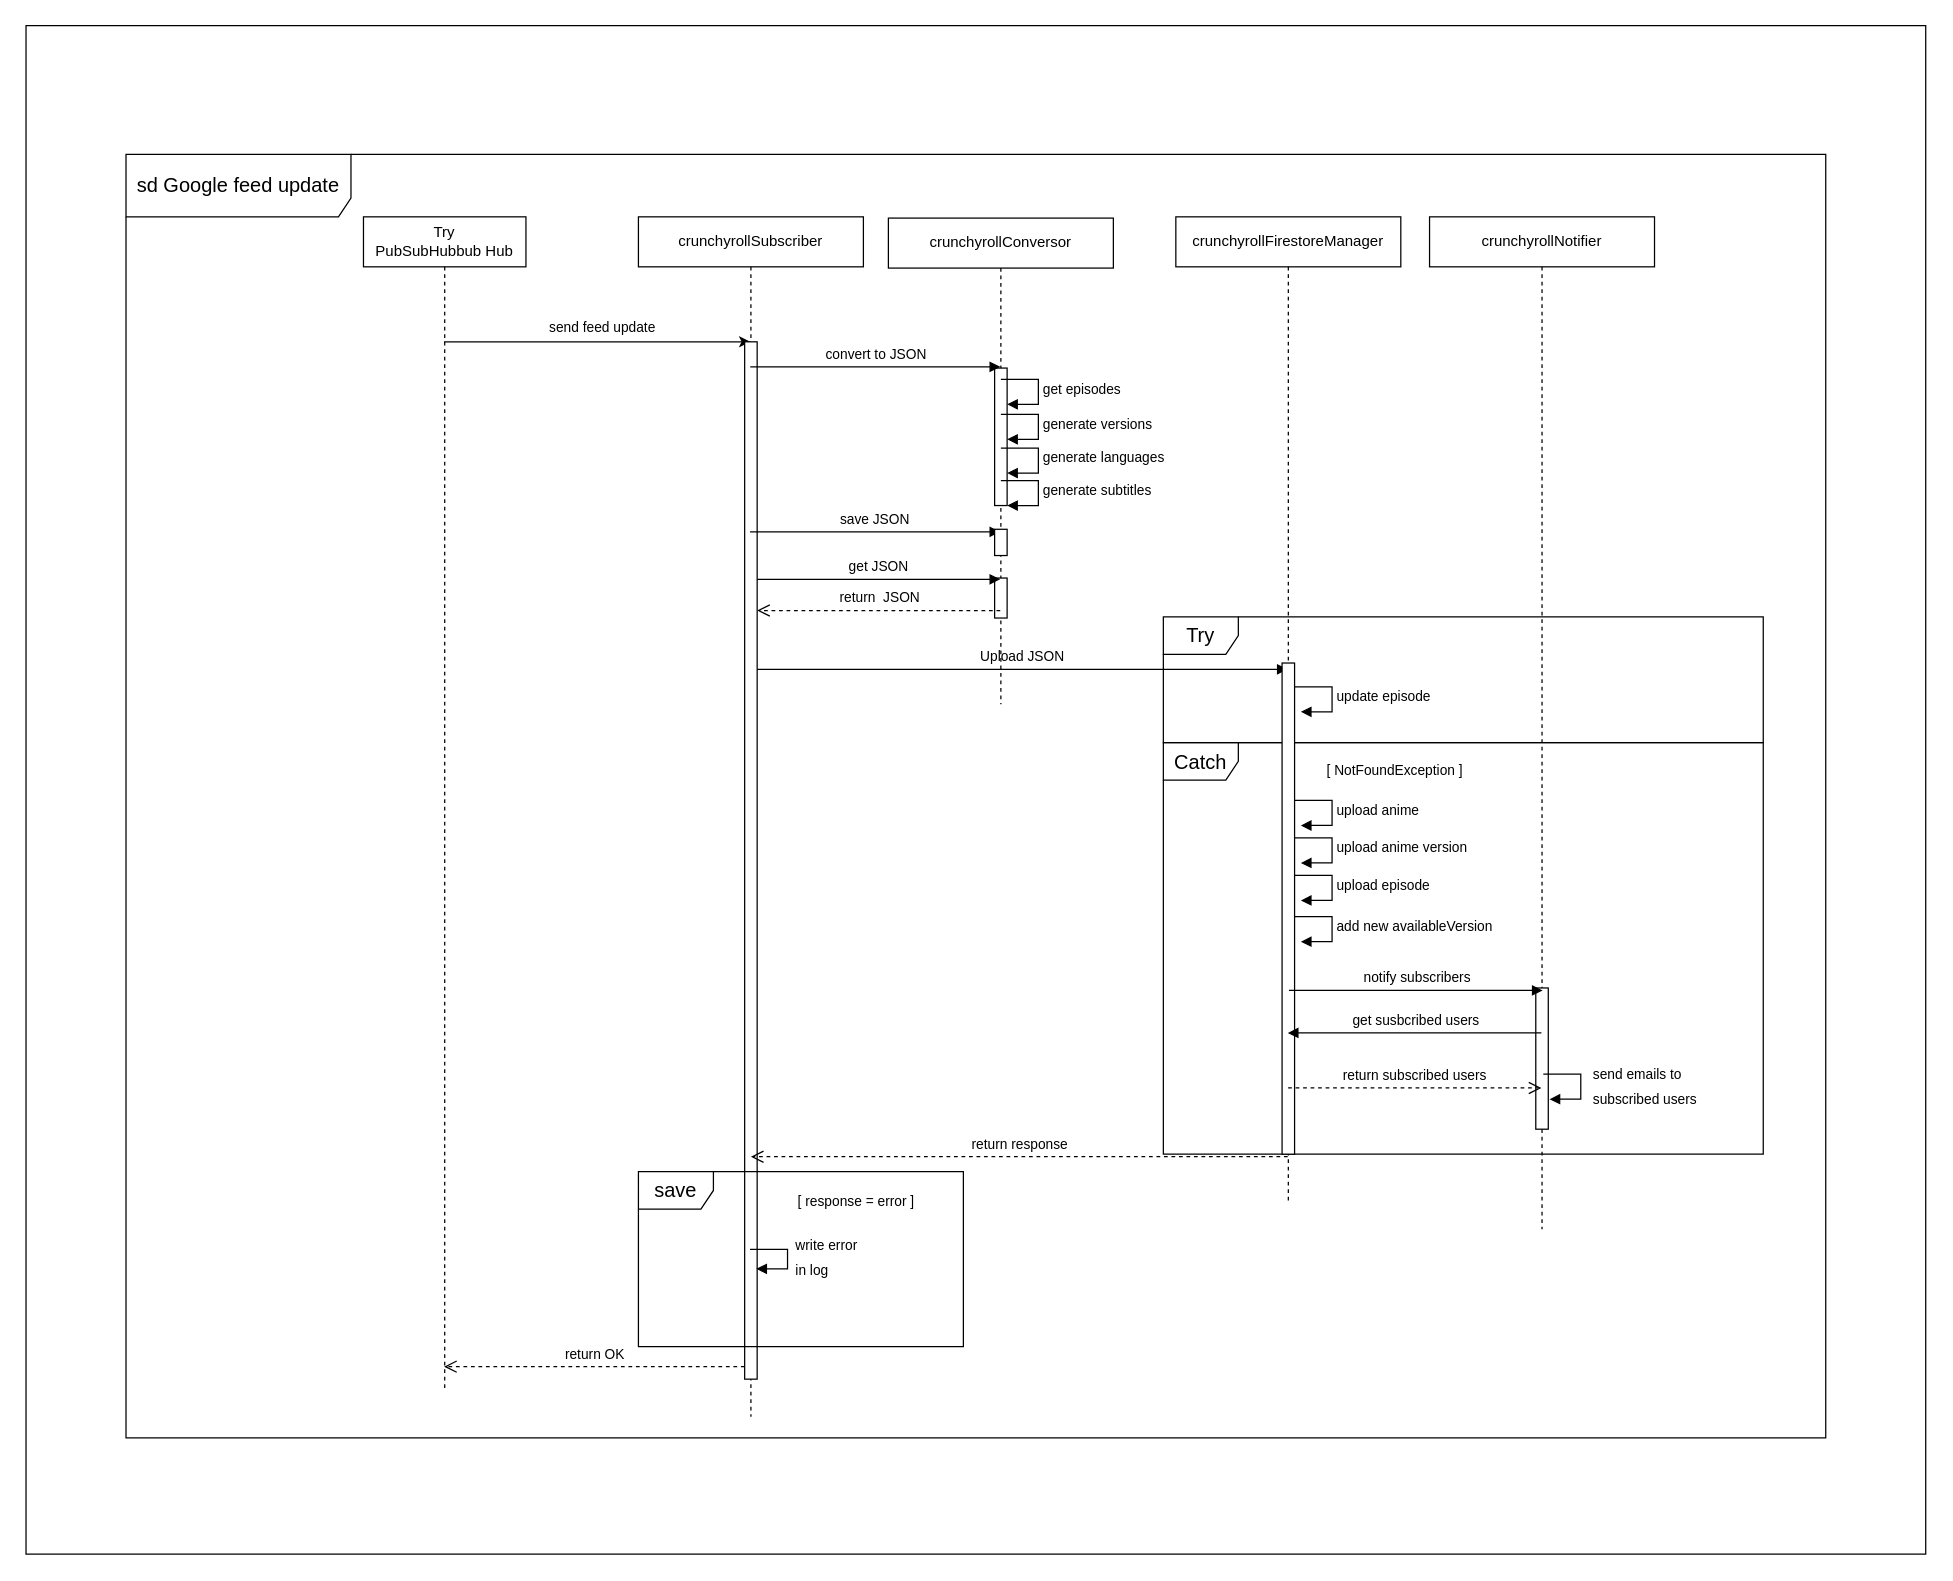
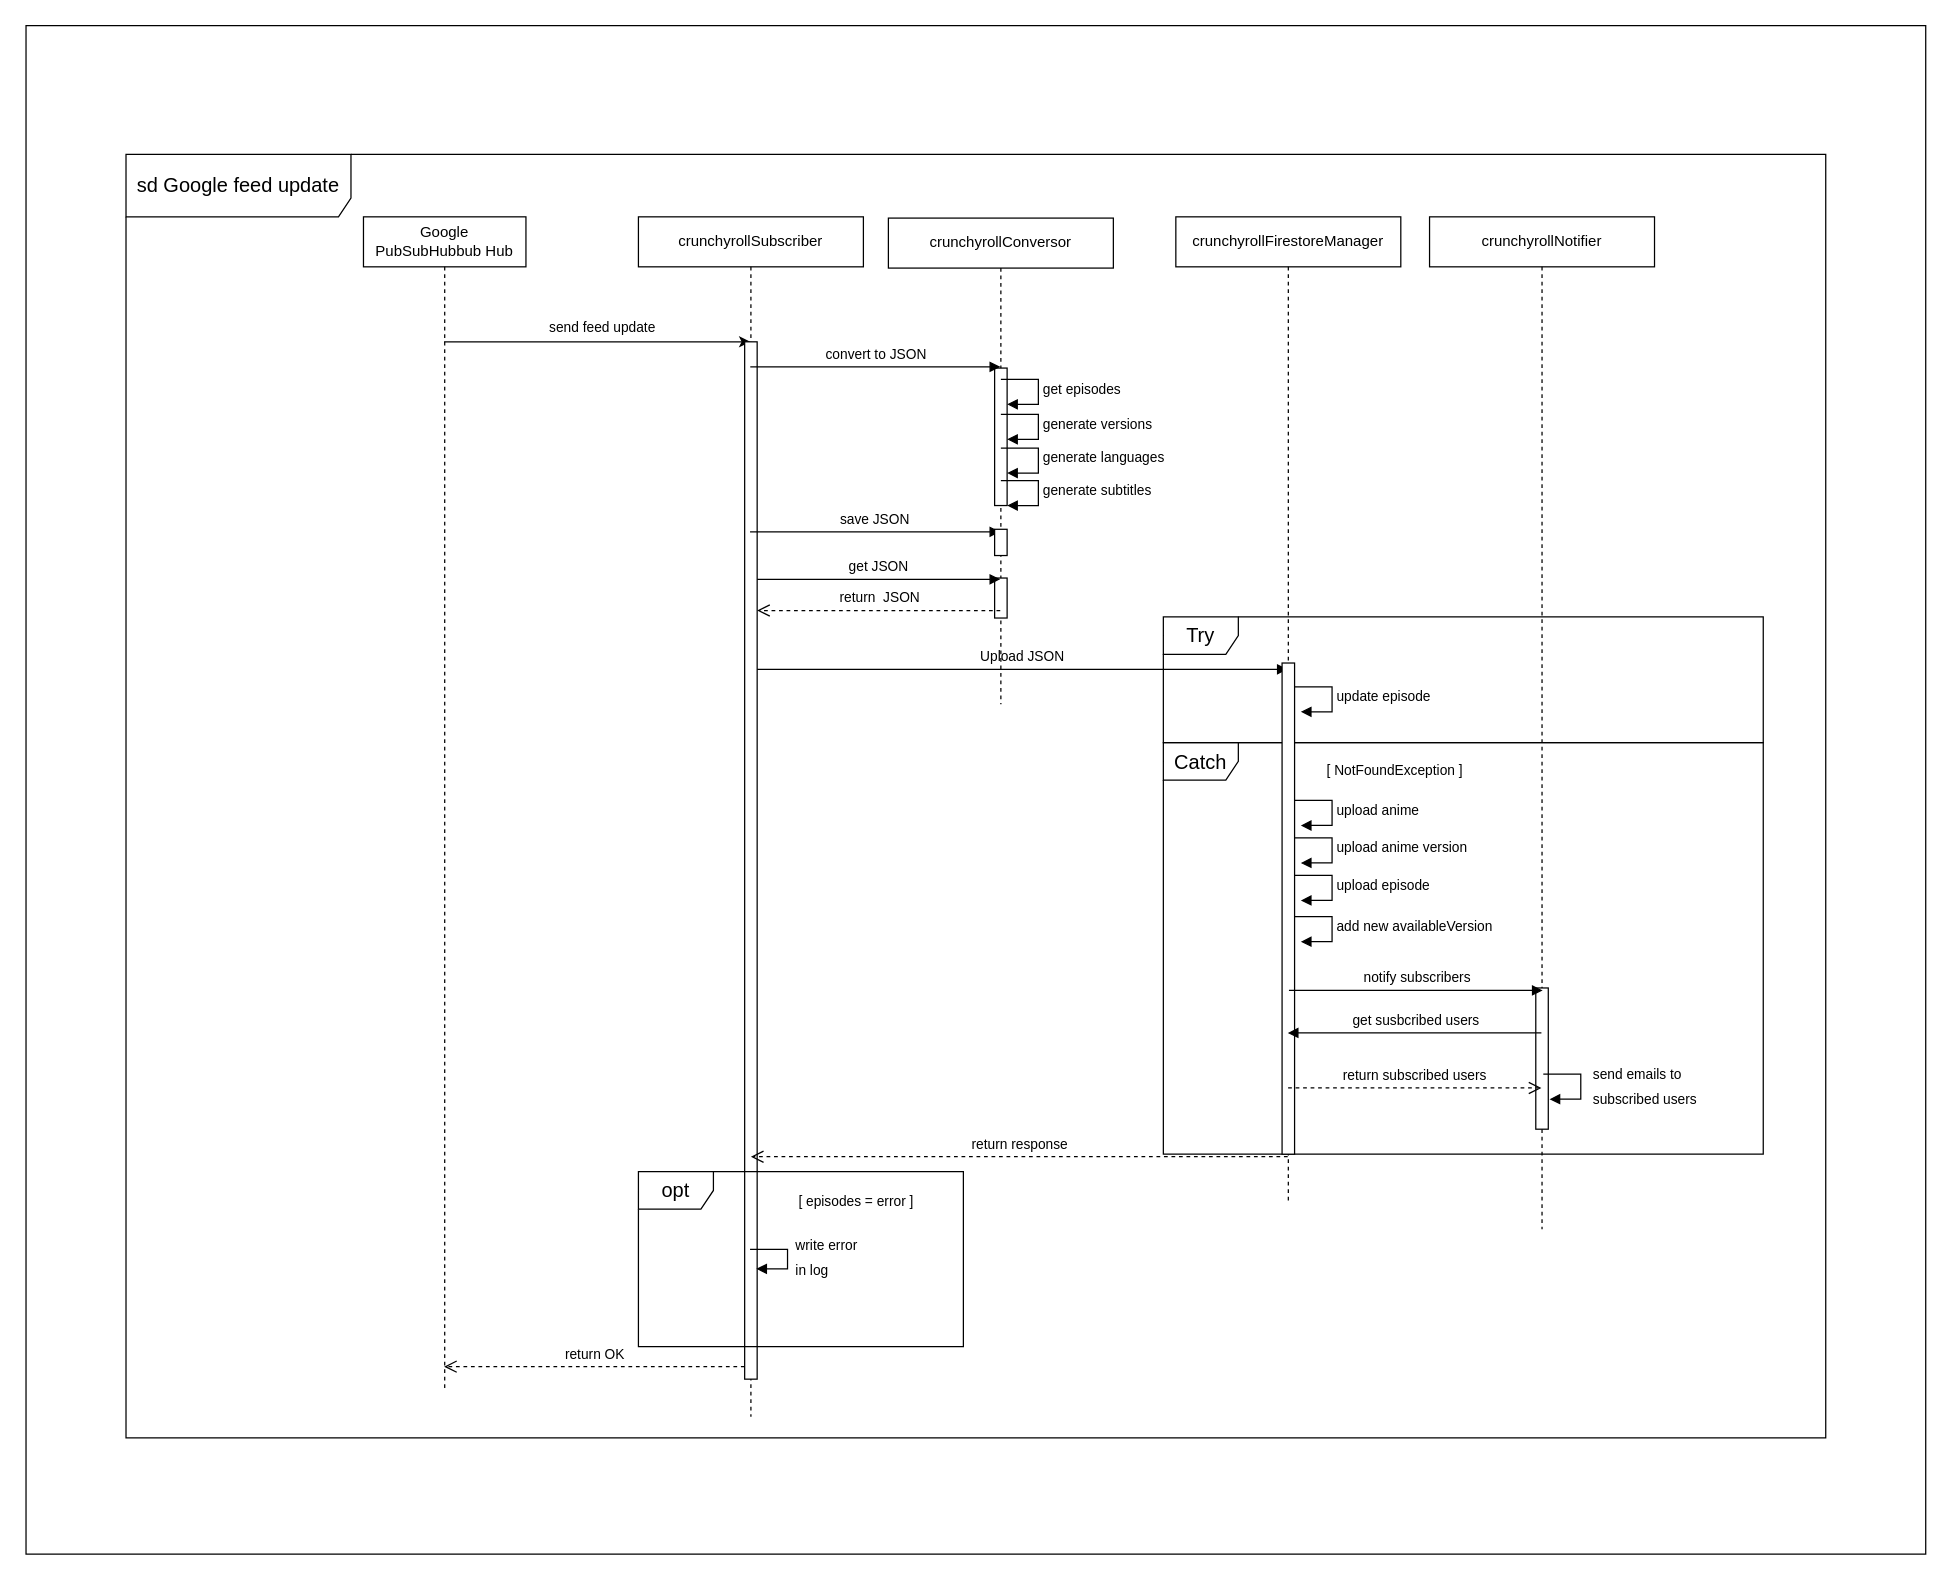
(444, 242) -> (444, 242)
(676, 1191) -> (676, 1191)
(856, 1199) -> (856, 1199)
